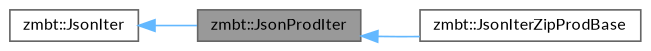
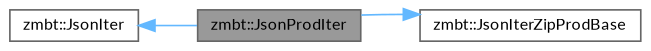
(399, 37) -> (382, 15)
